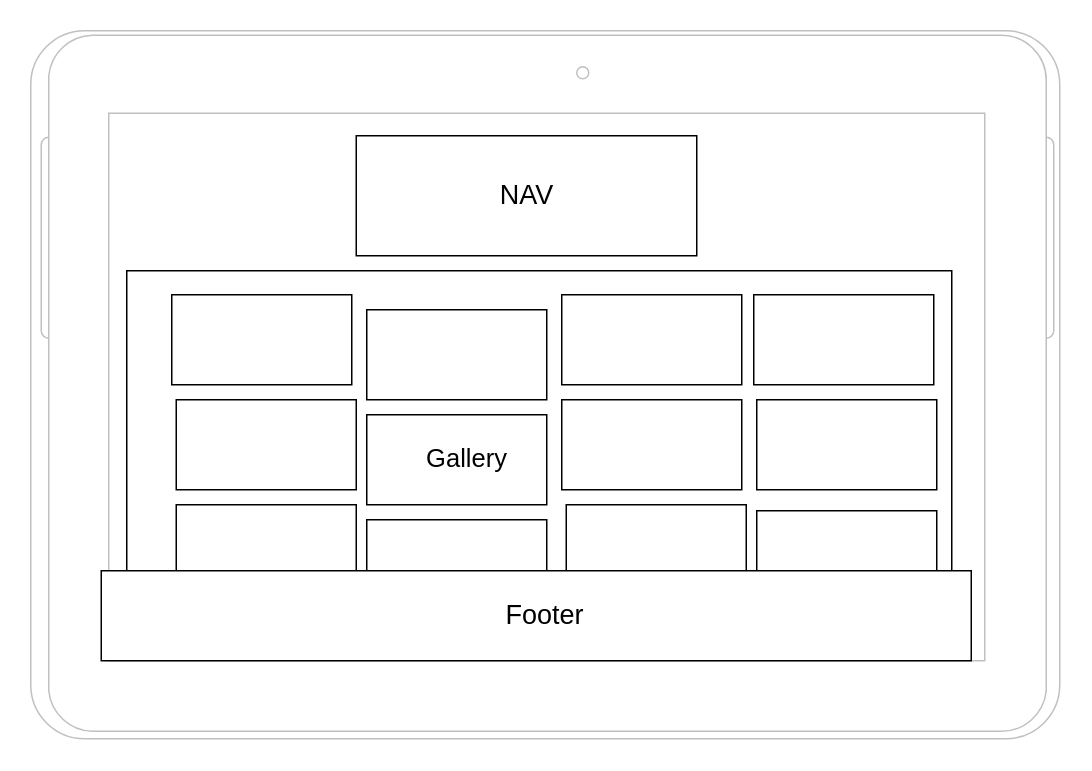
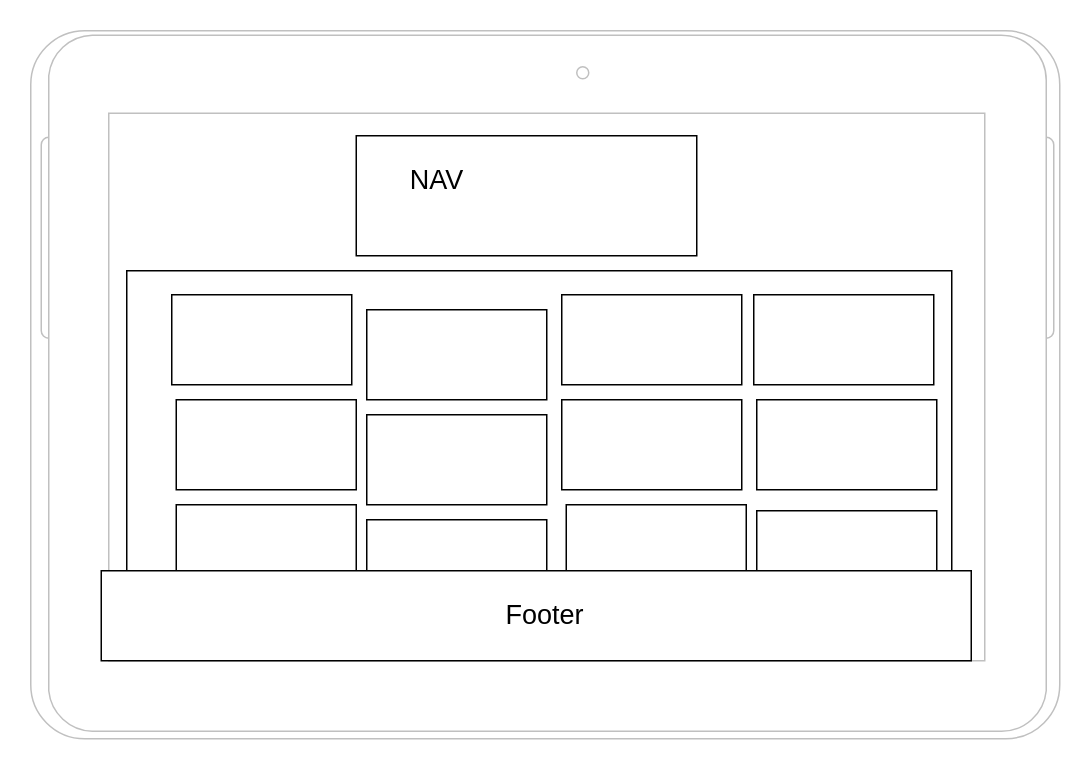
(527, 196) -> (437, 181)
(467, 460) -> none
